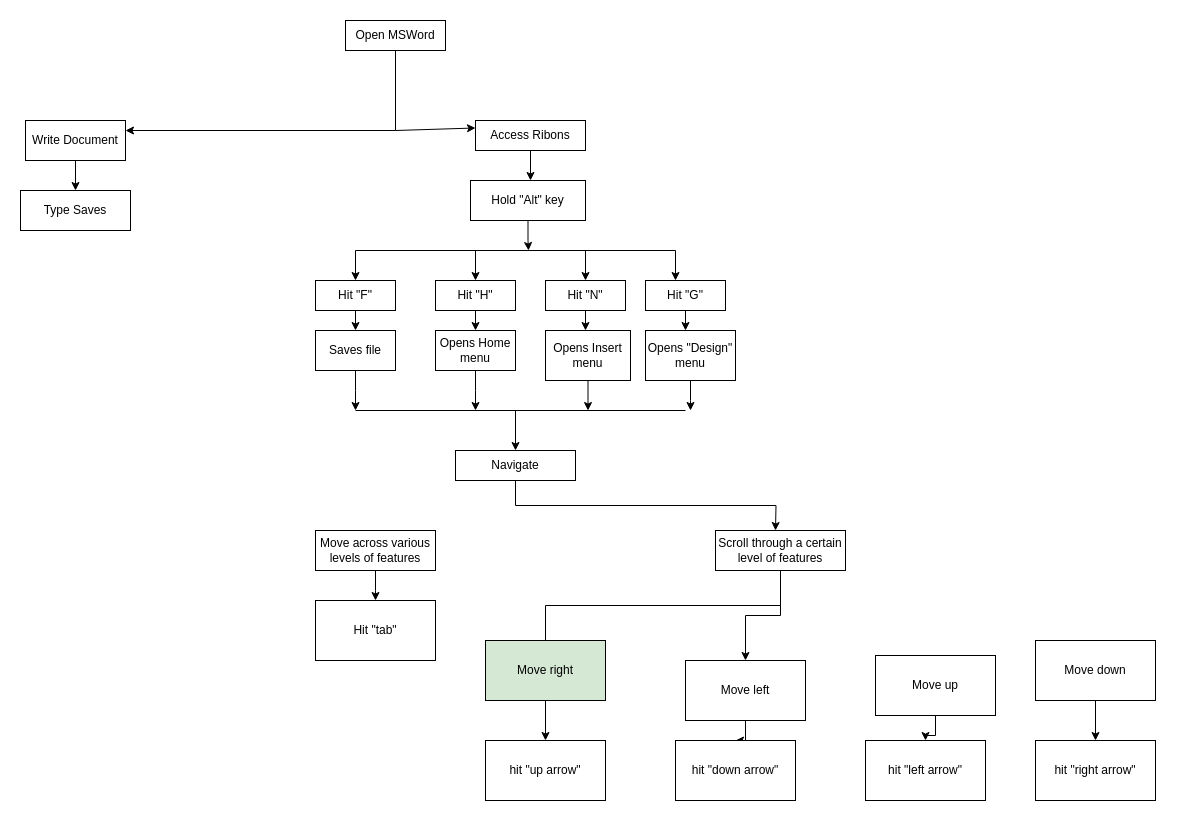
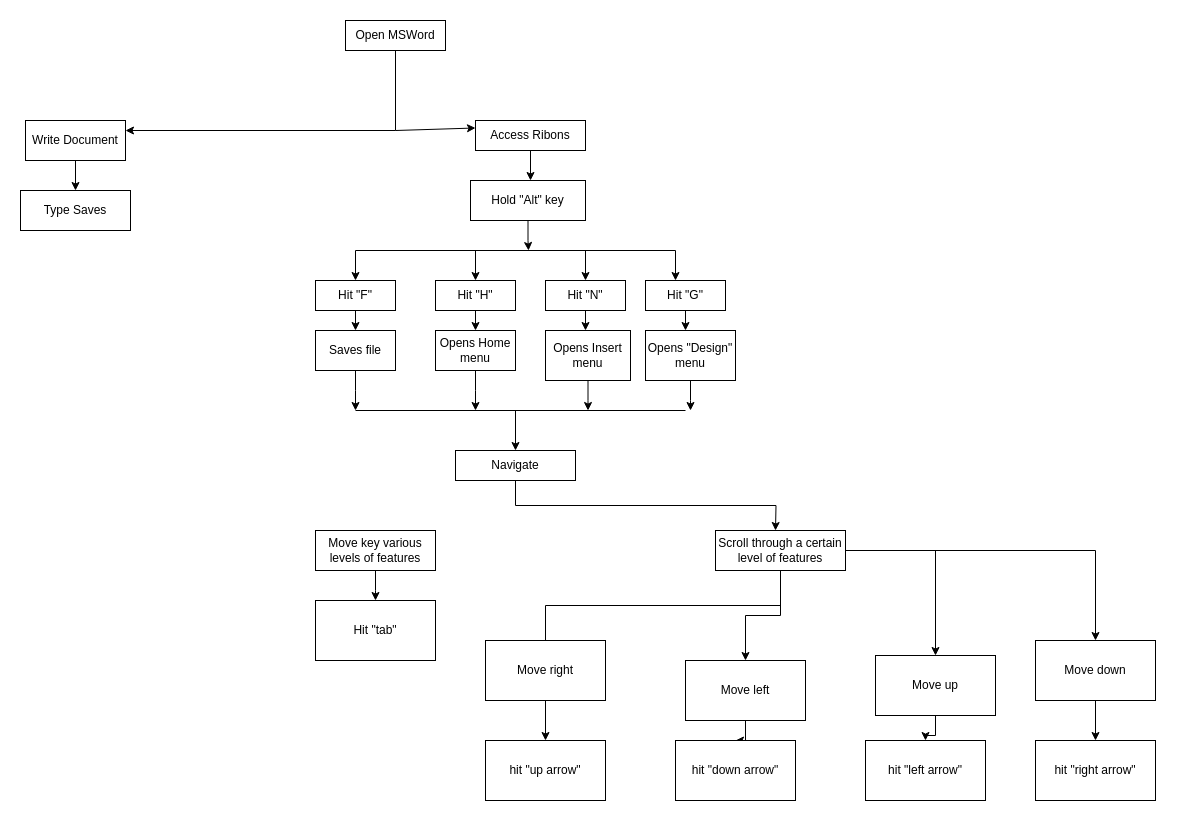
(376, 551) -> (376, 551)
none -> (1058, 551)
none -> (936, 600)
(546, 671) -> (546, 671)
